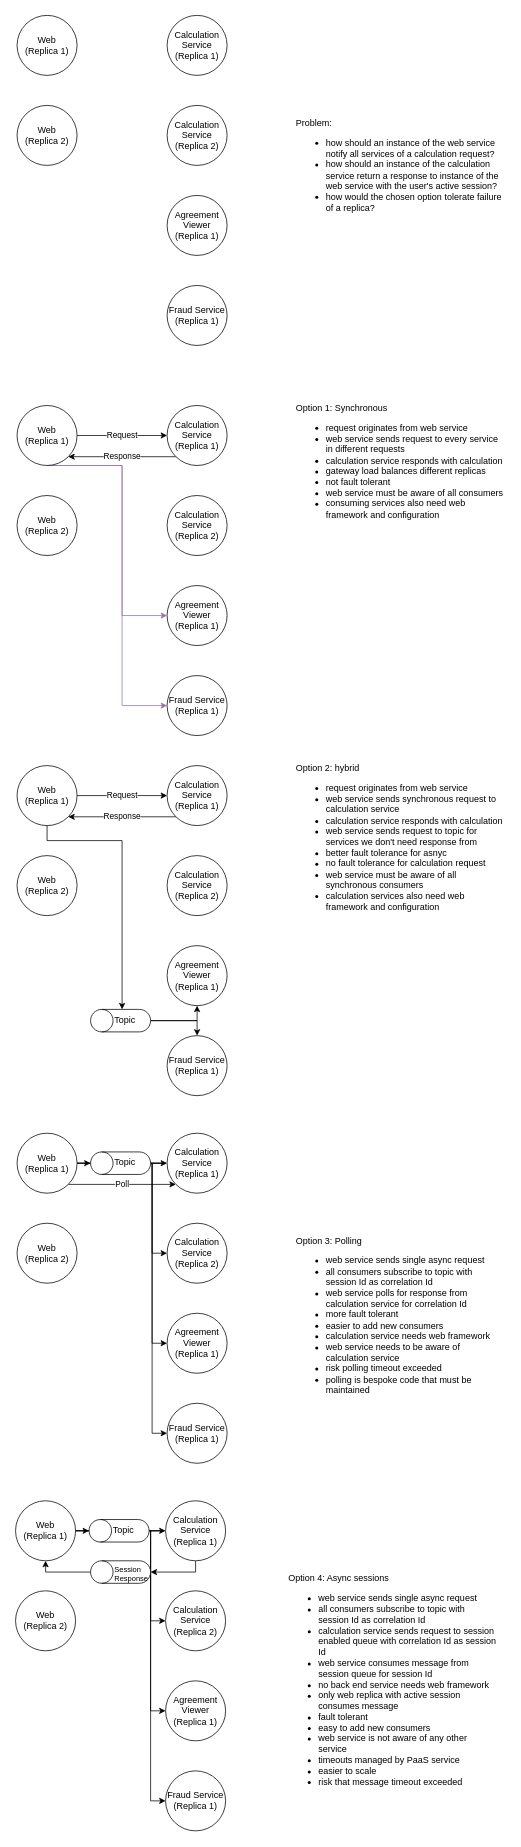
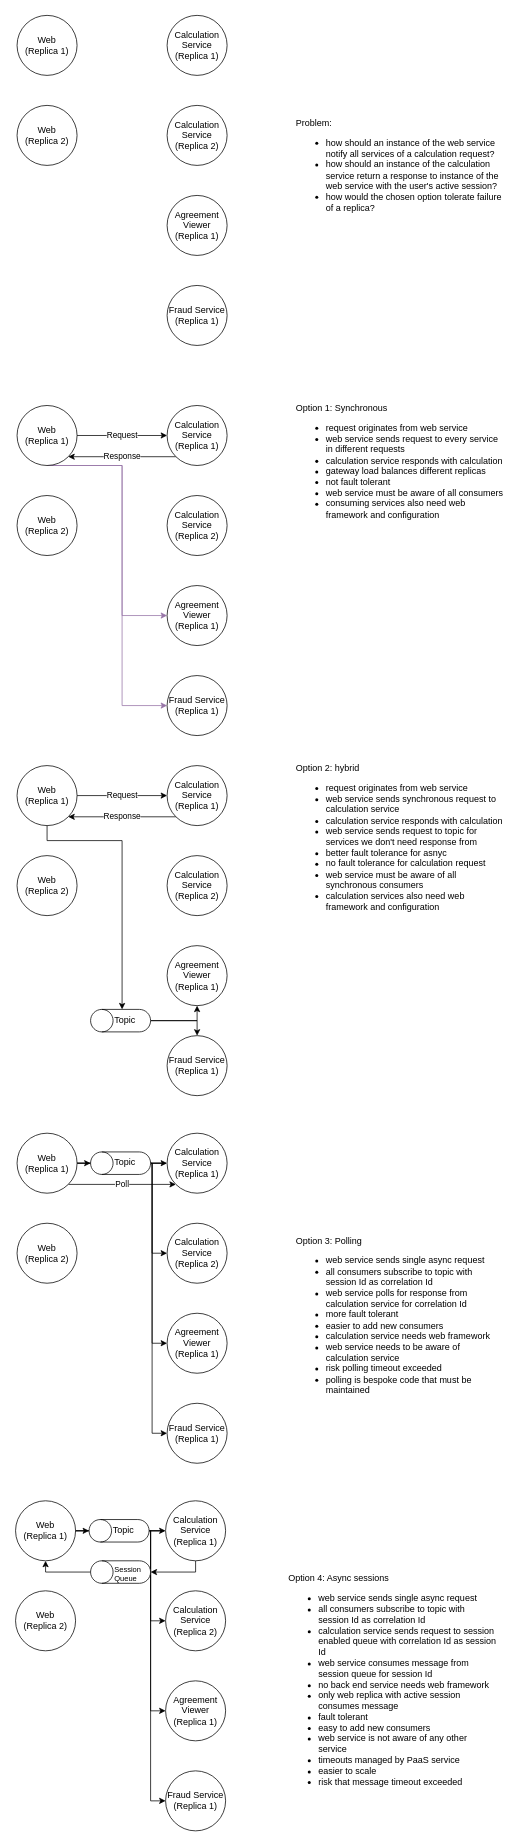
(131, 1579) -> (128, 1575)
